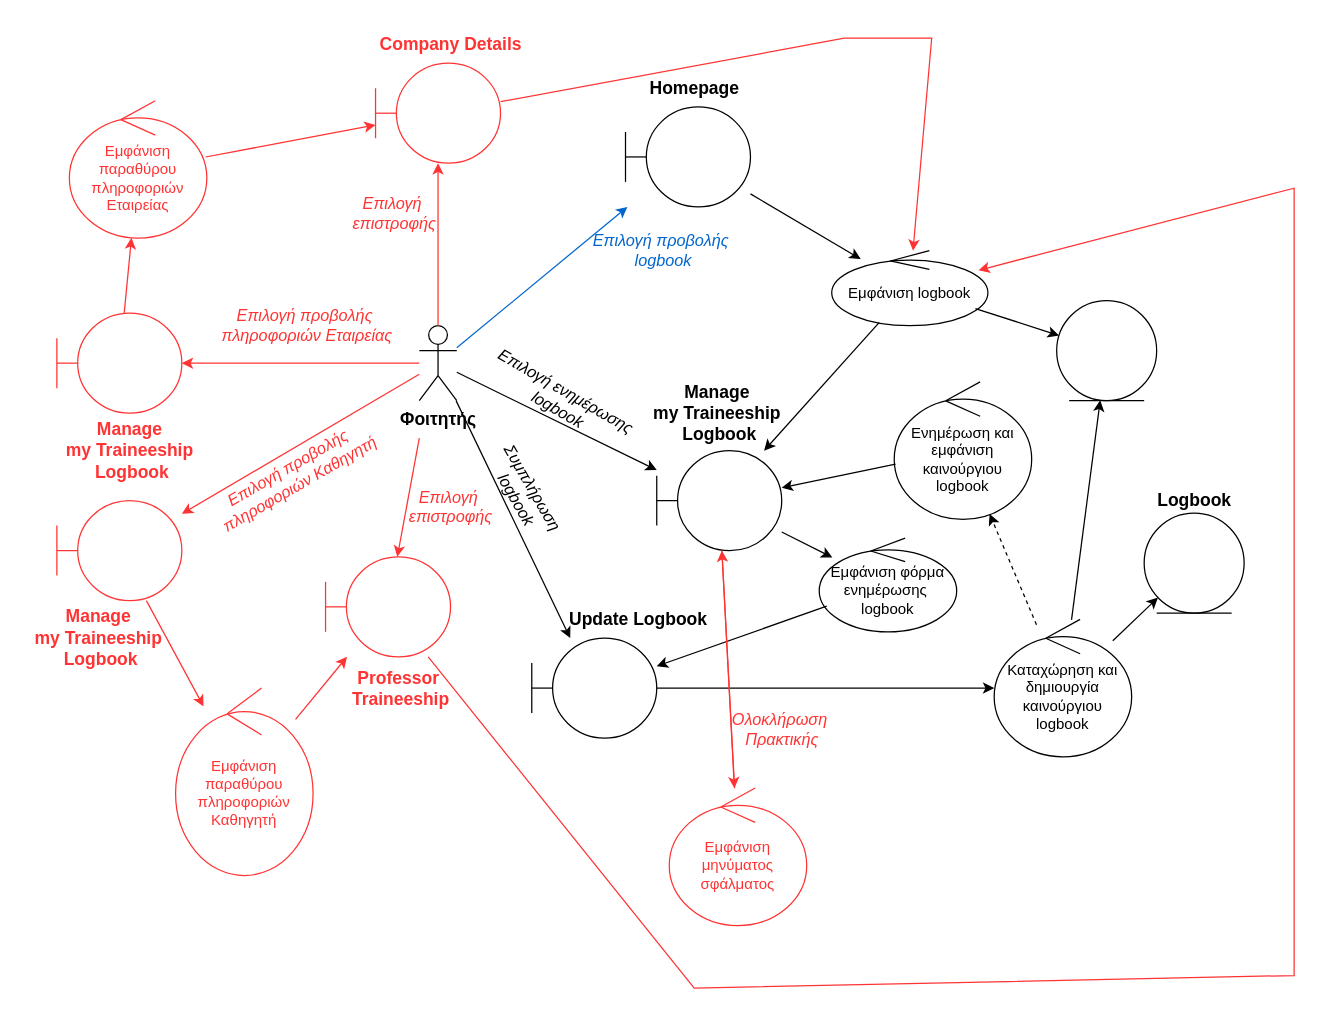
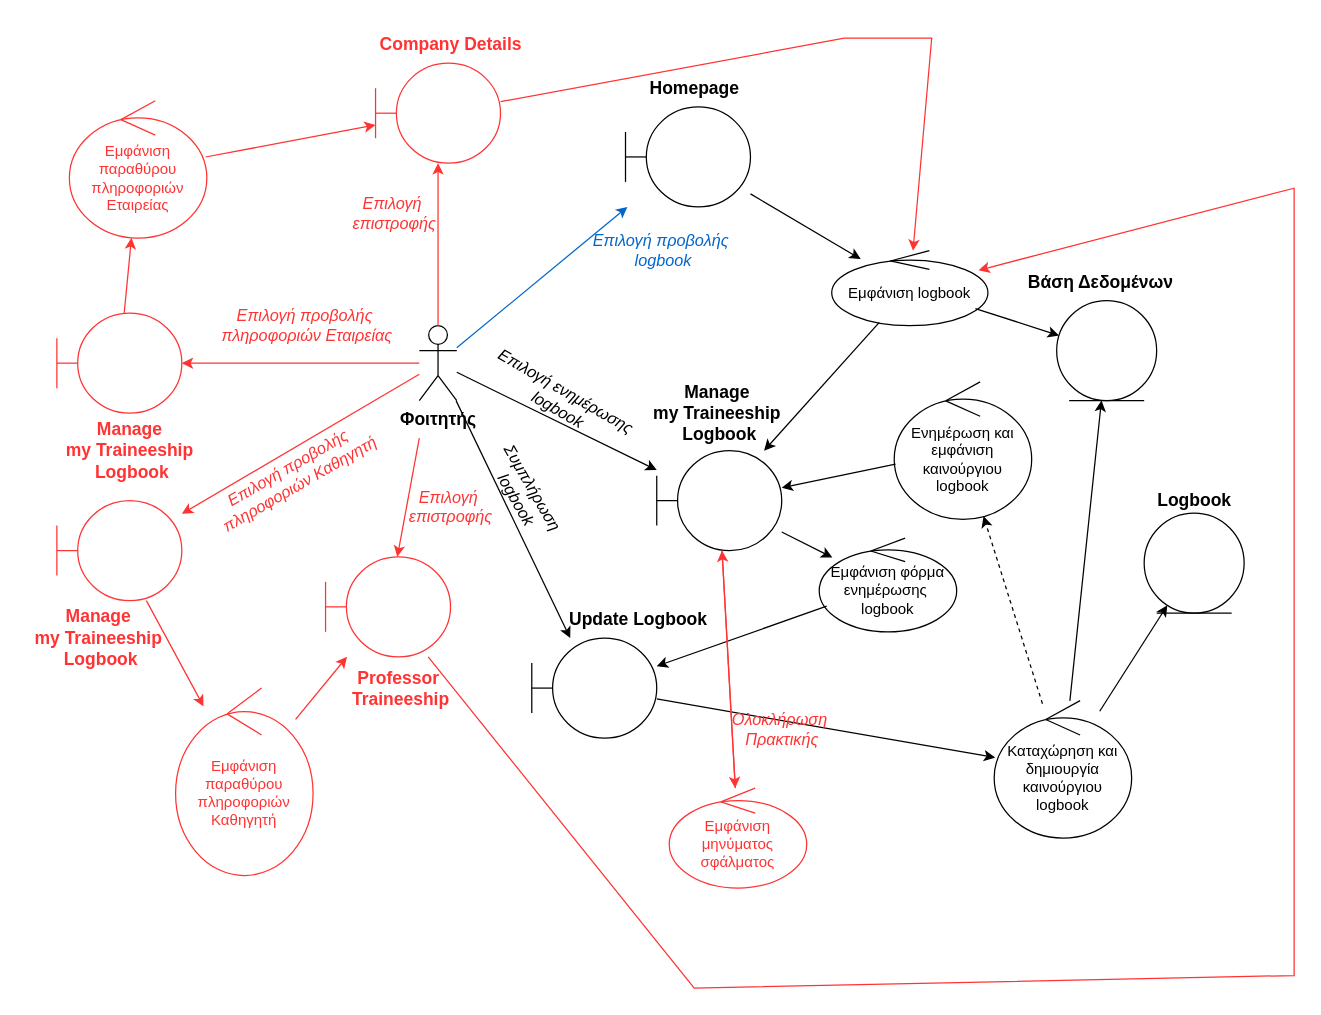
none -> (1101, 282)
(1063, 688) -> (1063, 769)
(738, 857) -> (738, 838)
